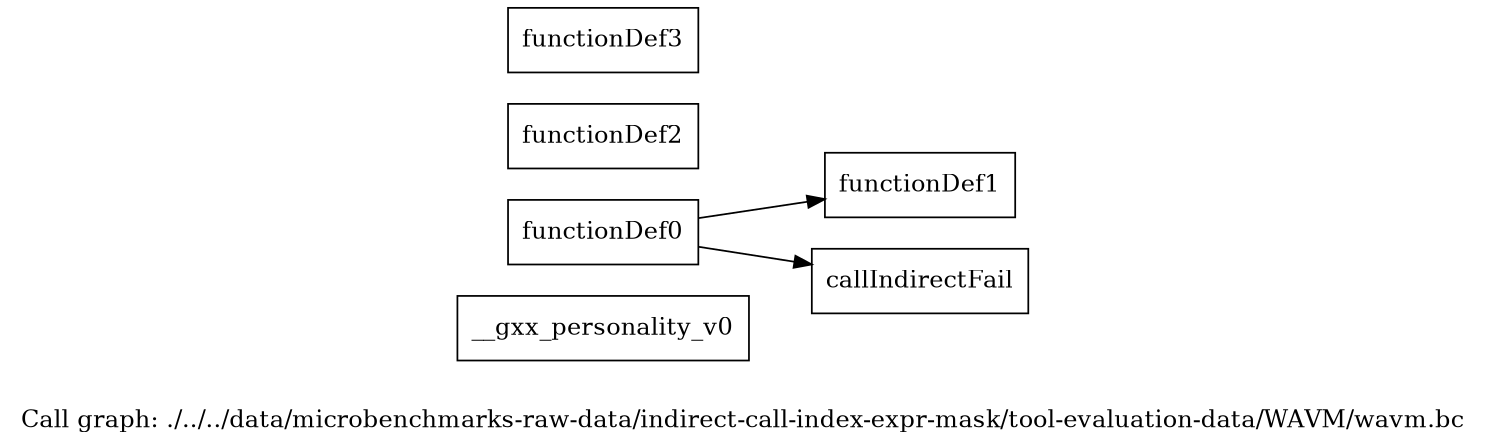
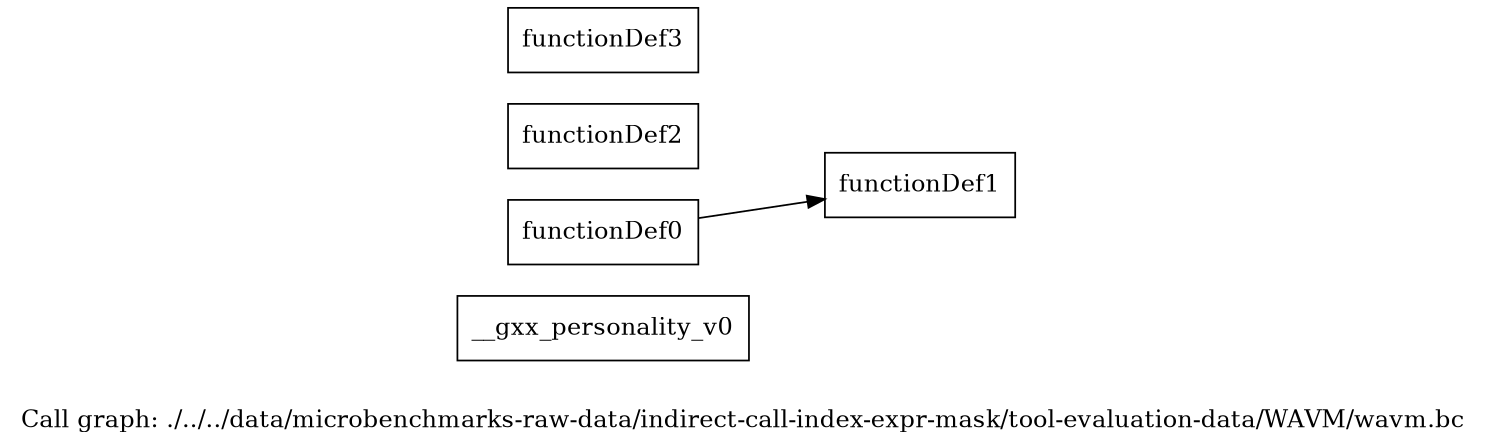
(920, 281) -> none
